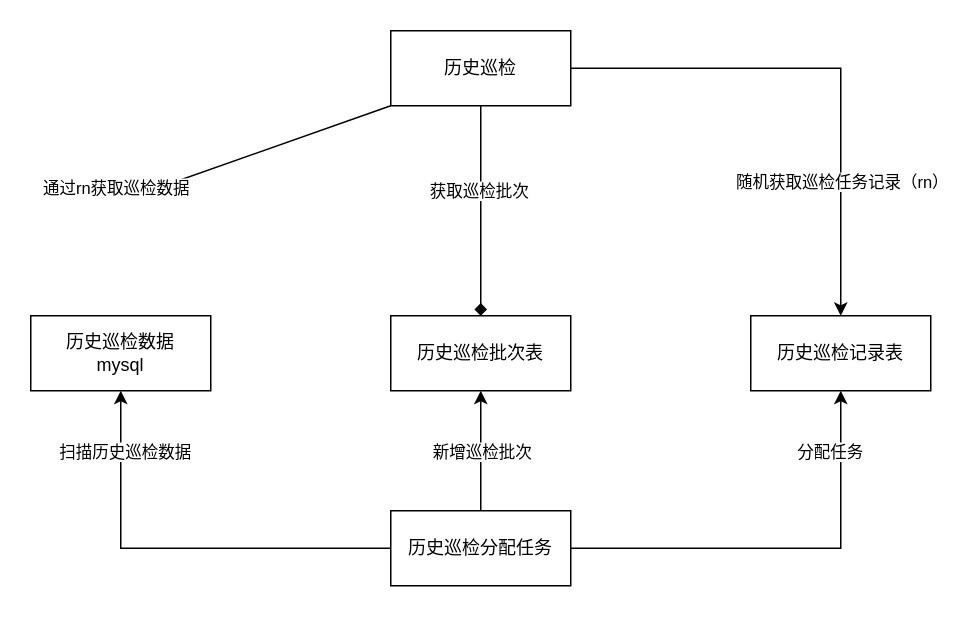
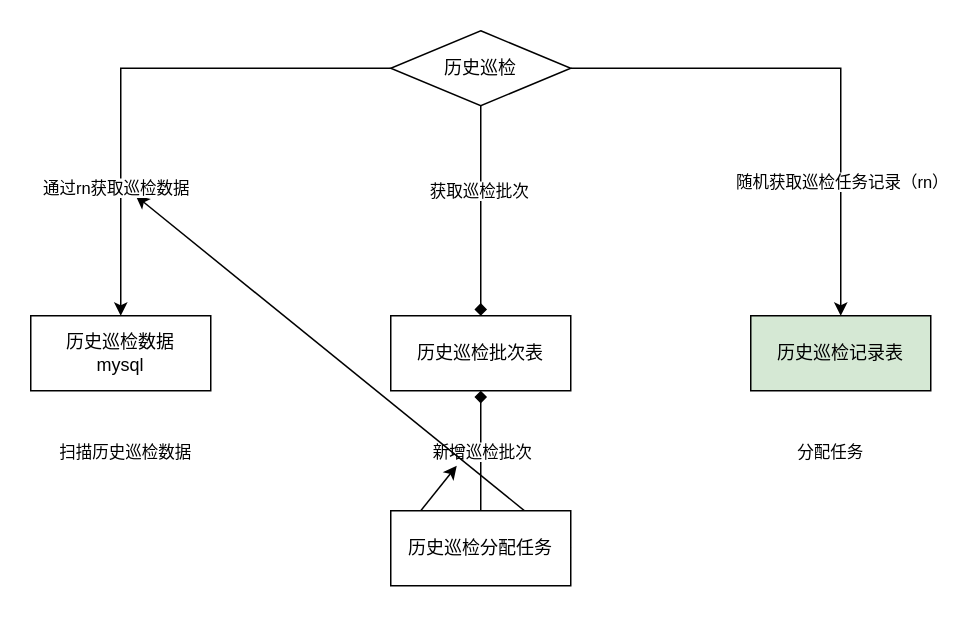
(481, 68) -> (481, 68)
(287, 142) -> (201, 68)
(841, 353) -> (841, 353)
(481, 402) -> (481, 403)
(212, 548) -> (436, 492)
(750, 548) -> (334, 357)
